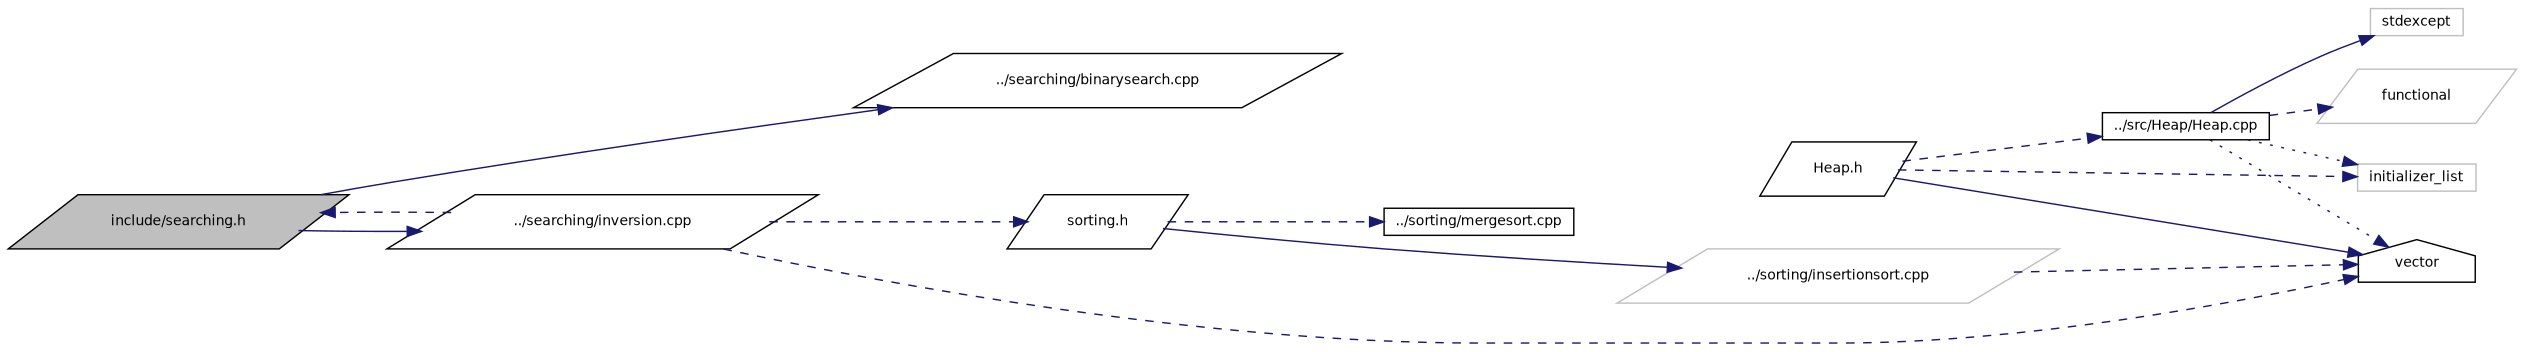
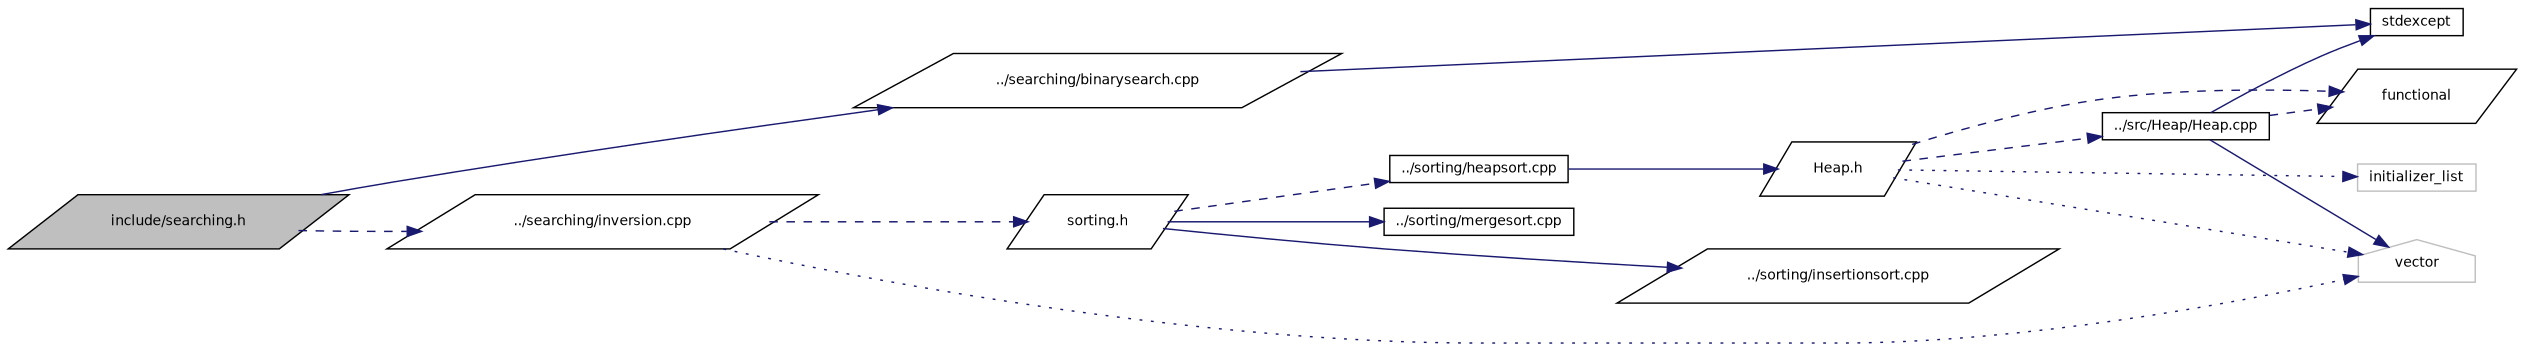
(2417, 22) -> (2417, 22)
none -> (1828, 48)
(2417, 96) -> (2417, 96)
none -> (2118, 97)
(2295, 151) -> none
none -> (1479, 169)
(2120, 173) -> (2120, 173)
(2293, 190) -> (2293, 190)
(393, 212) -> none
(2121, 215) -> (2121, 215)
(1269, 222) -> (1269, 222)
(353, 231) -> (353, 231)
(2417, 263) -> (2417, 263)
(2178, 268) -> none
(1838, 276) -> (1838, 276)
(1533, 343) -> (1533, 343)
